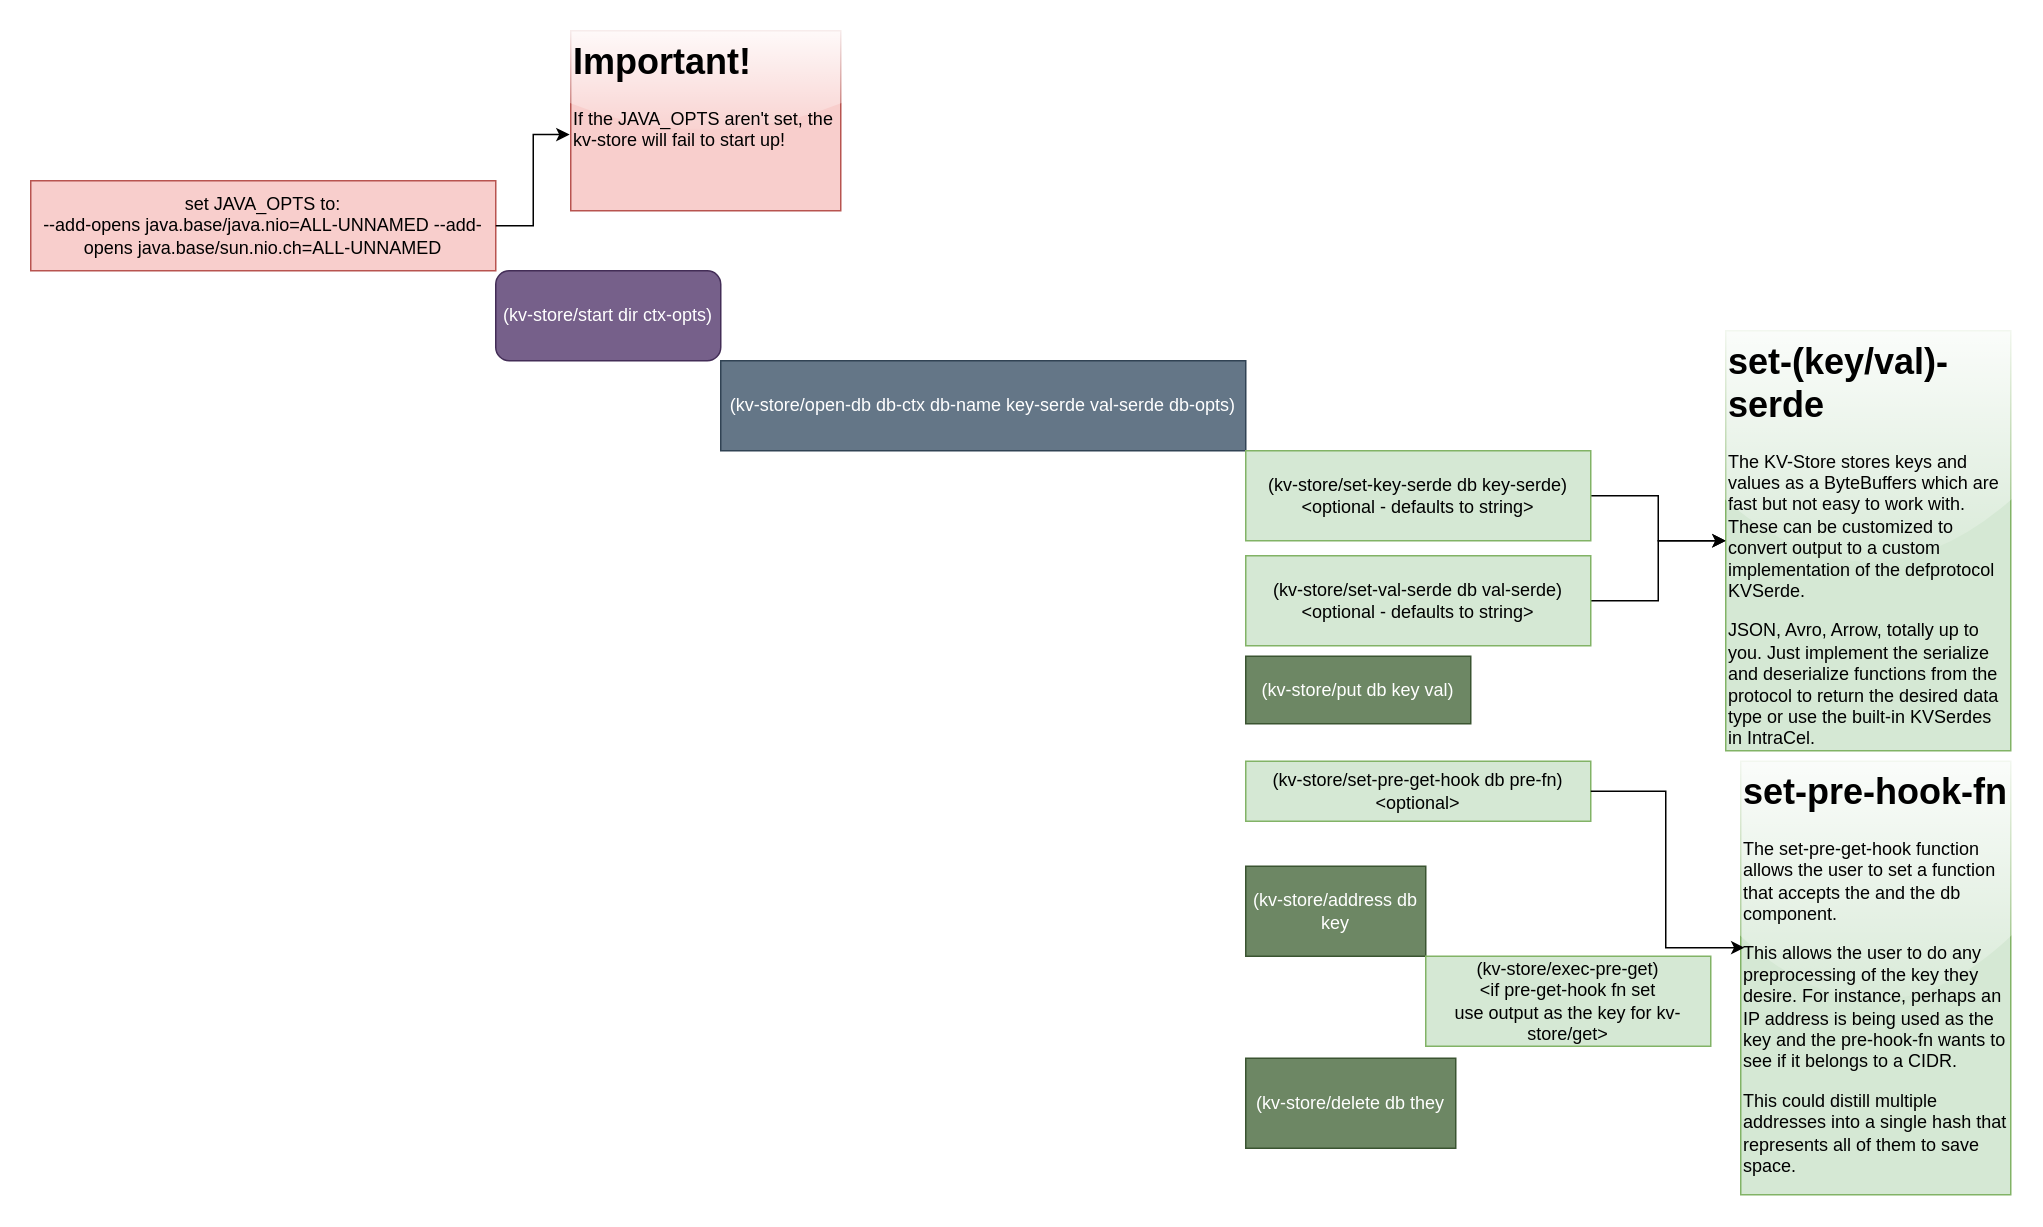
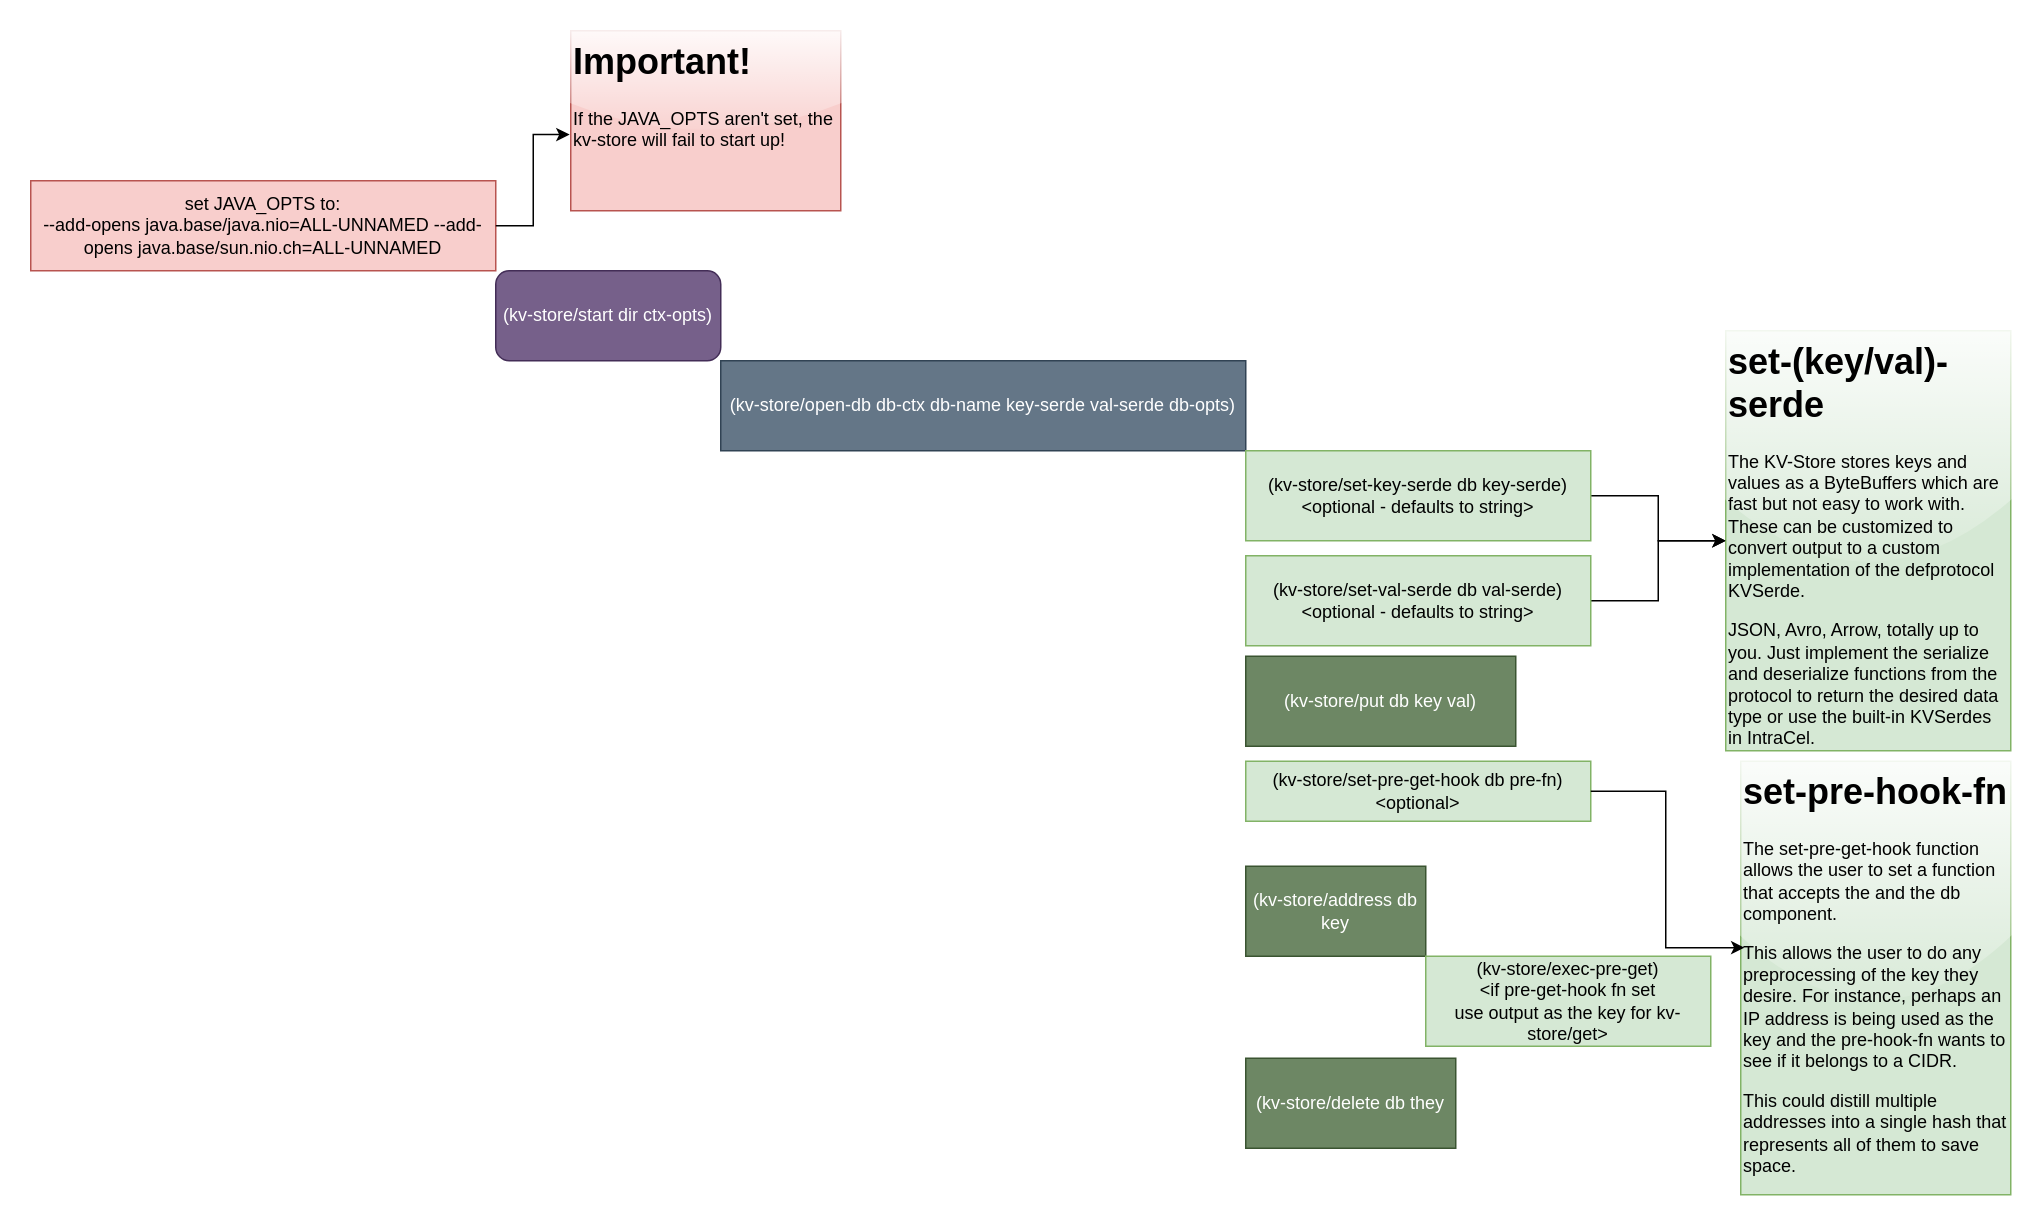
(1358, 690) -> (1381, 701)
